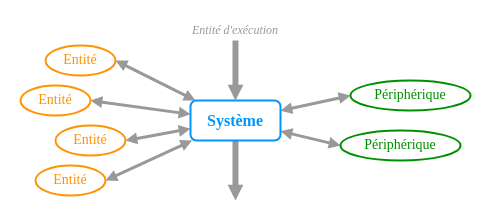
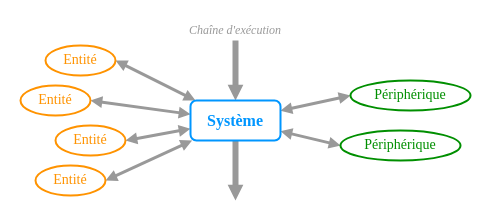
(236, 31) -> (236, 31)
